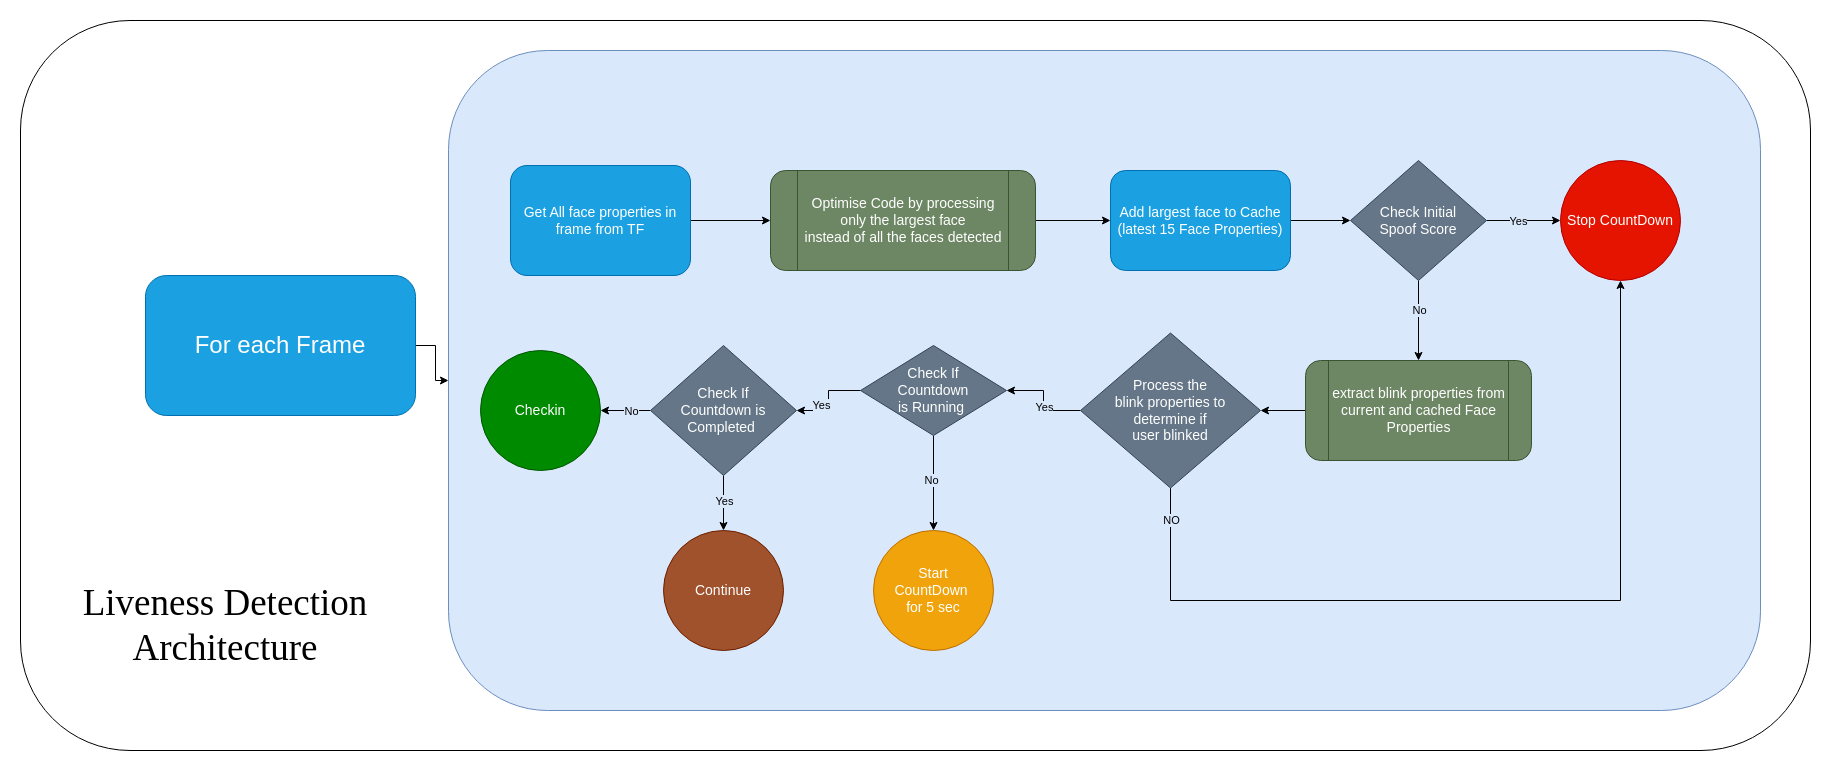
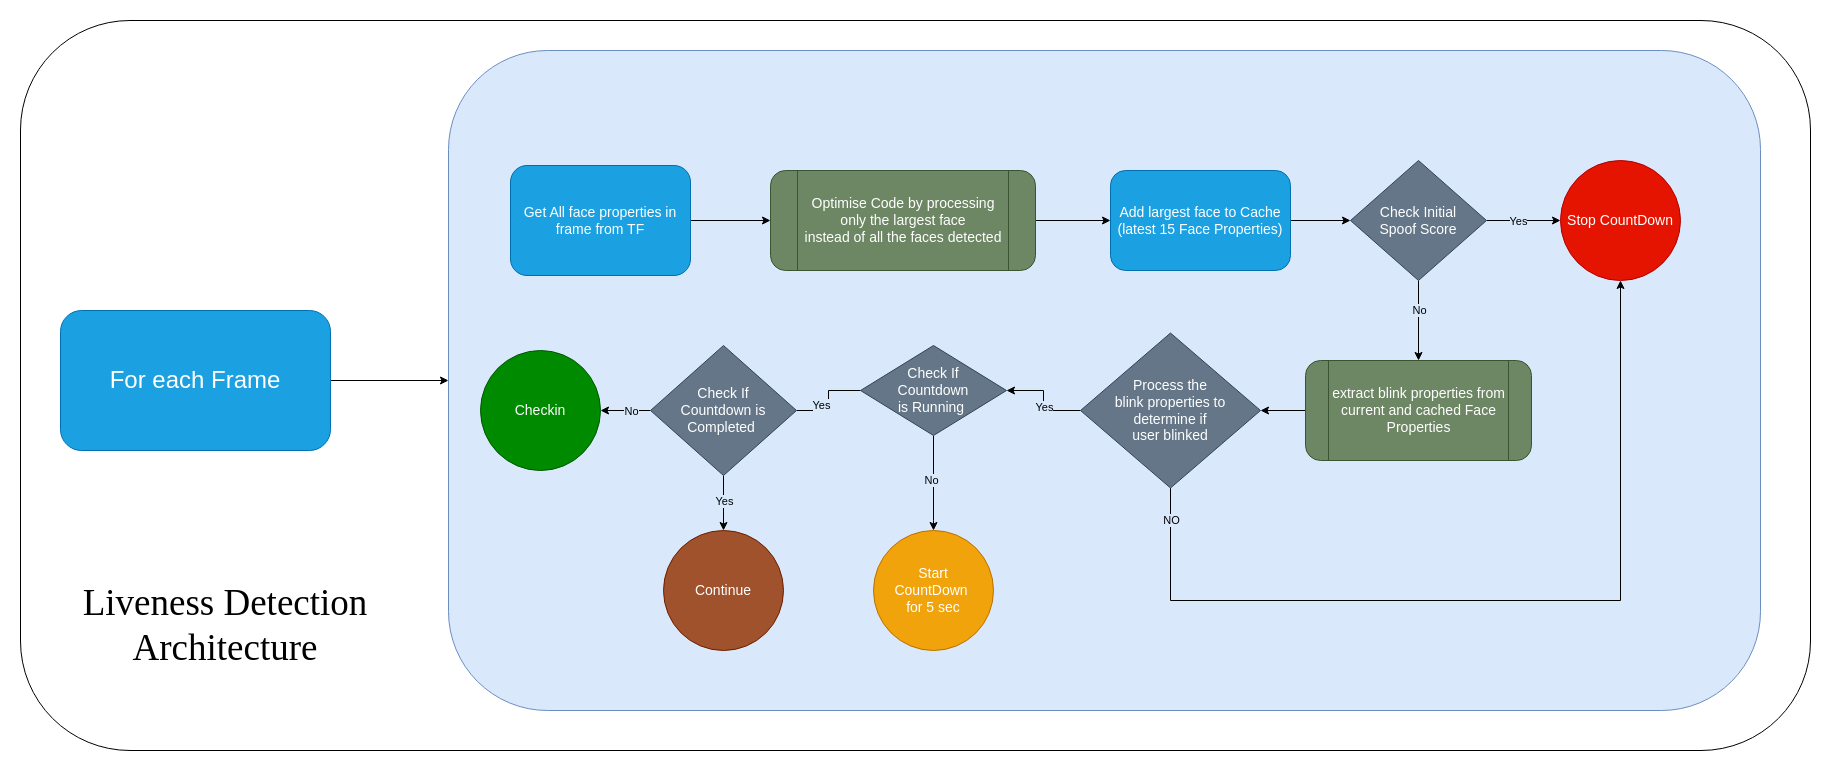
(281, 346) -> (196, 381)
(804, 411) -> (802, 411)
